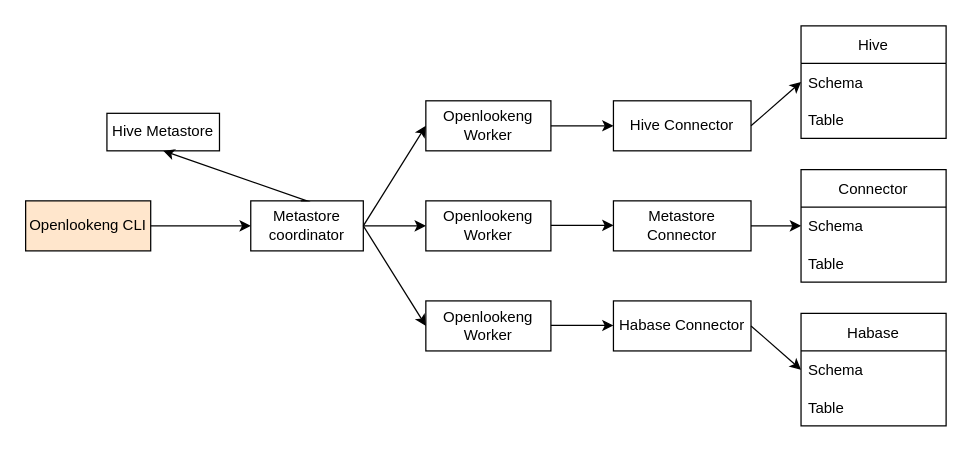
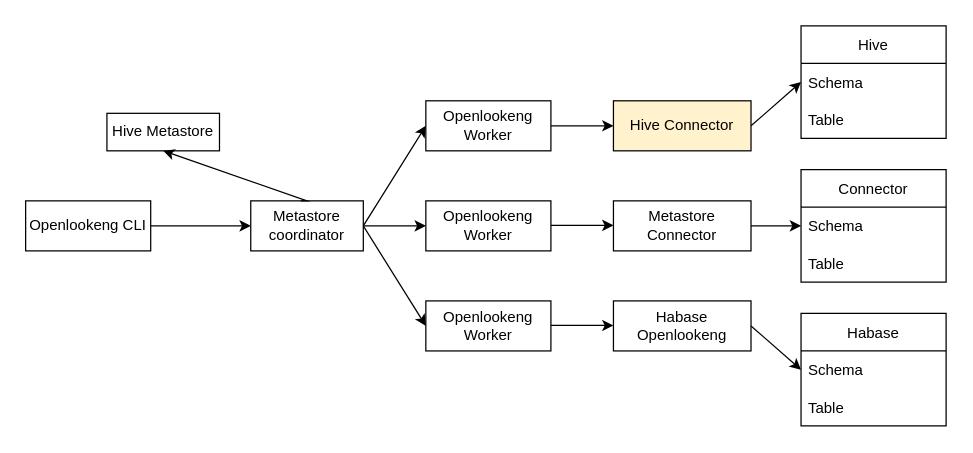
(682, 126) -> (682, 126)
(88, 226) -> (88, 226)
(682, 326) -> (682, 326)
